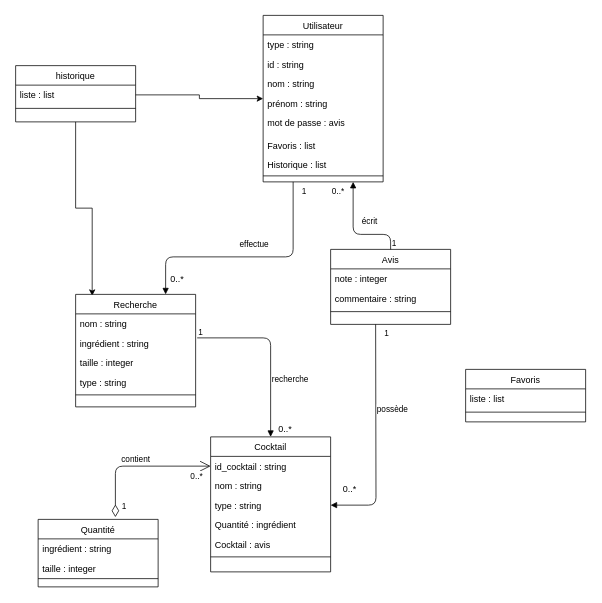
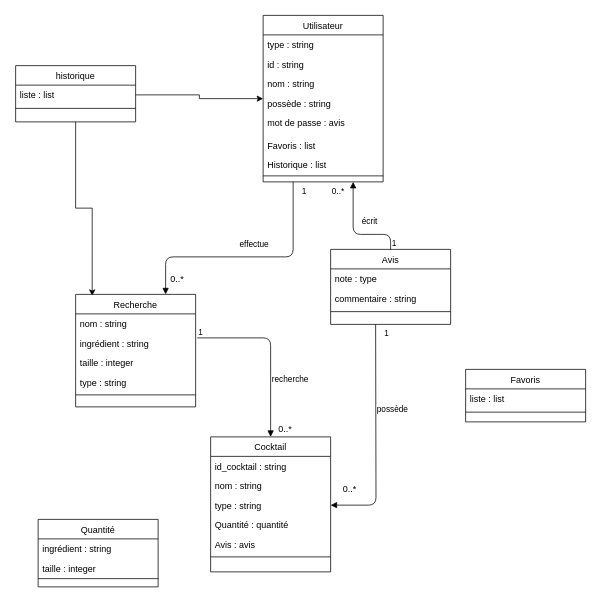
(300, 104) -> (303, 104)
(365, 279) -> (359, 279)
(145, 466) -> none
(260, 525) -> (257, 525)
(245, 545) -> (236, 545)
